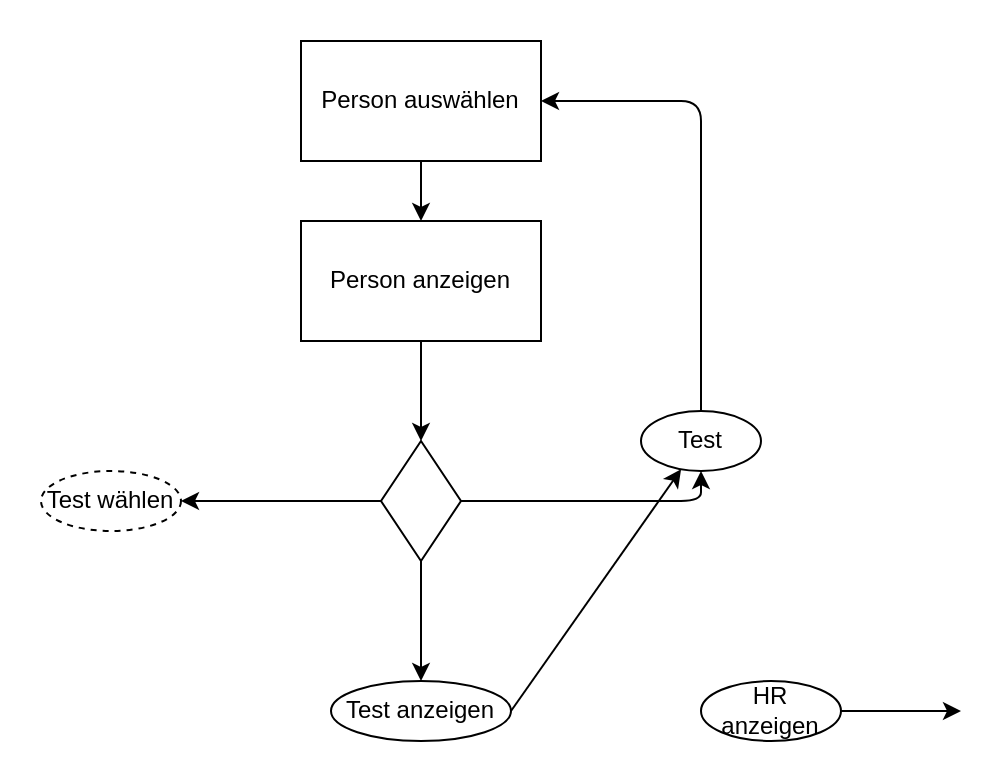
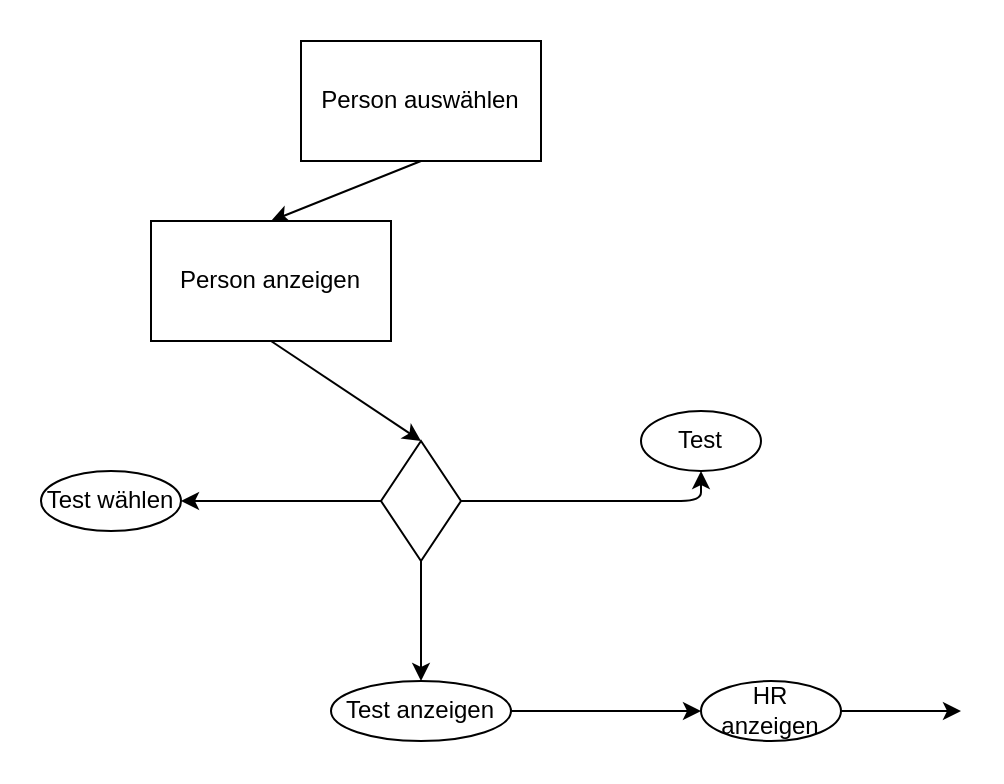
(701, 190) -> none
(421, 281) -> (271, 281)
(111, 501) -> (111, 501)
(583, 608) -> (599, 711)
